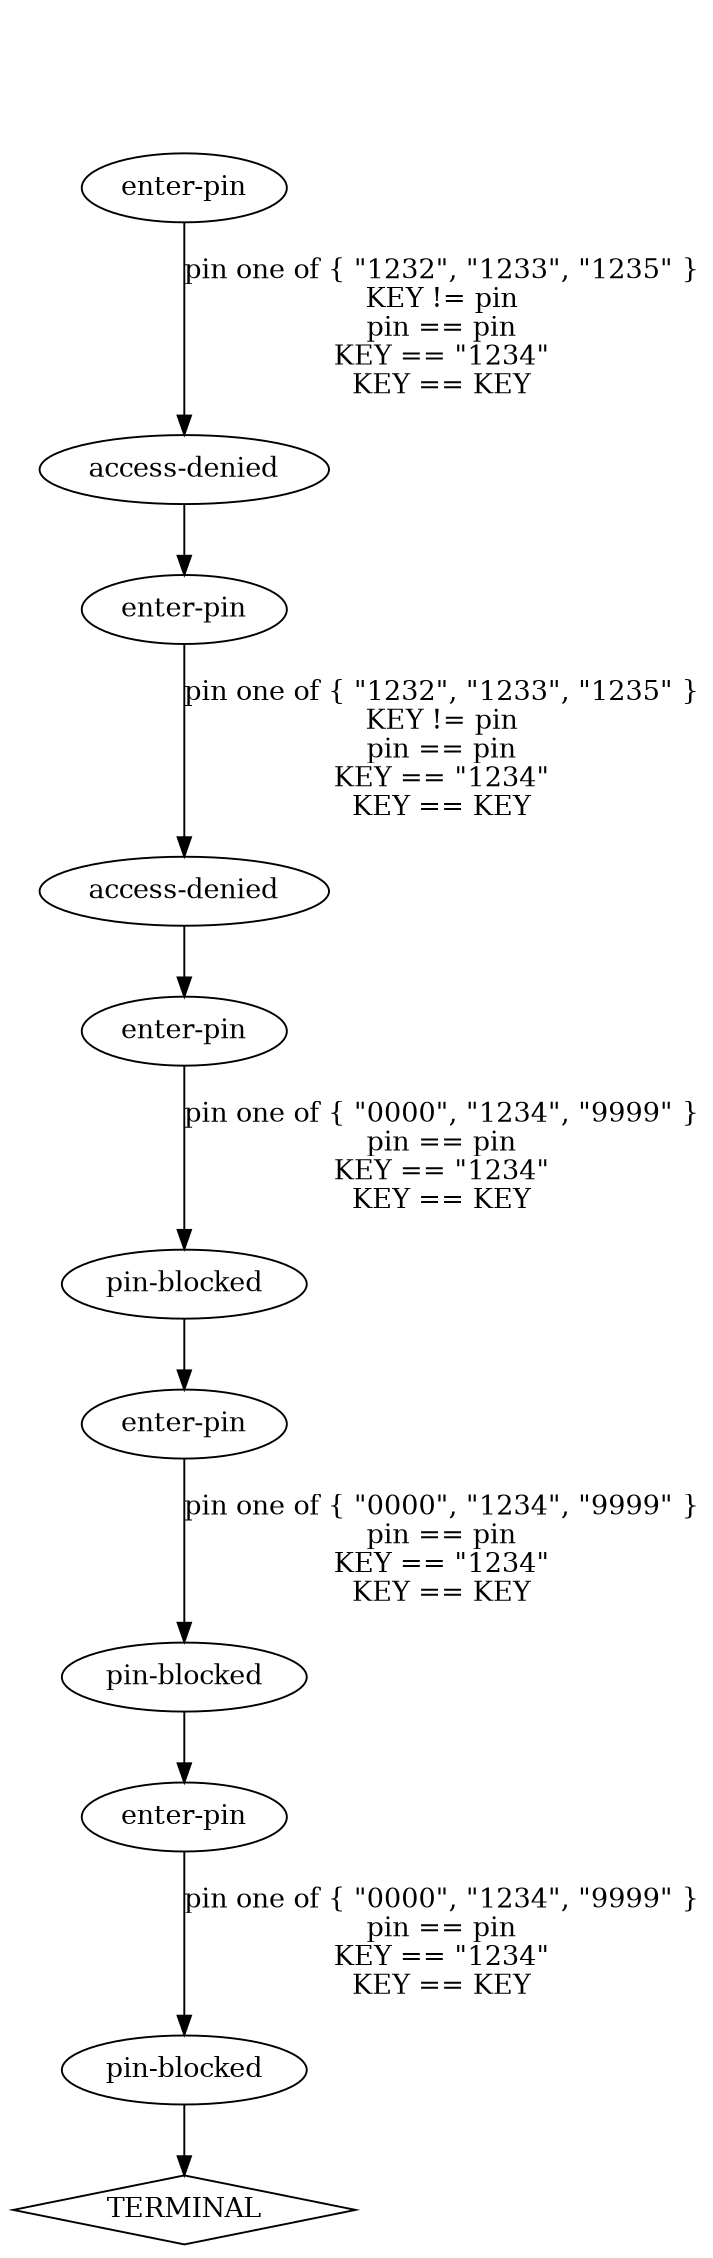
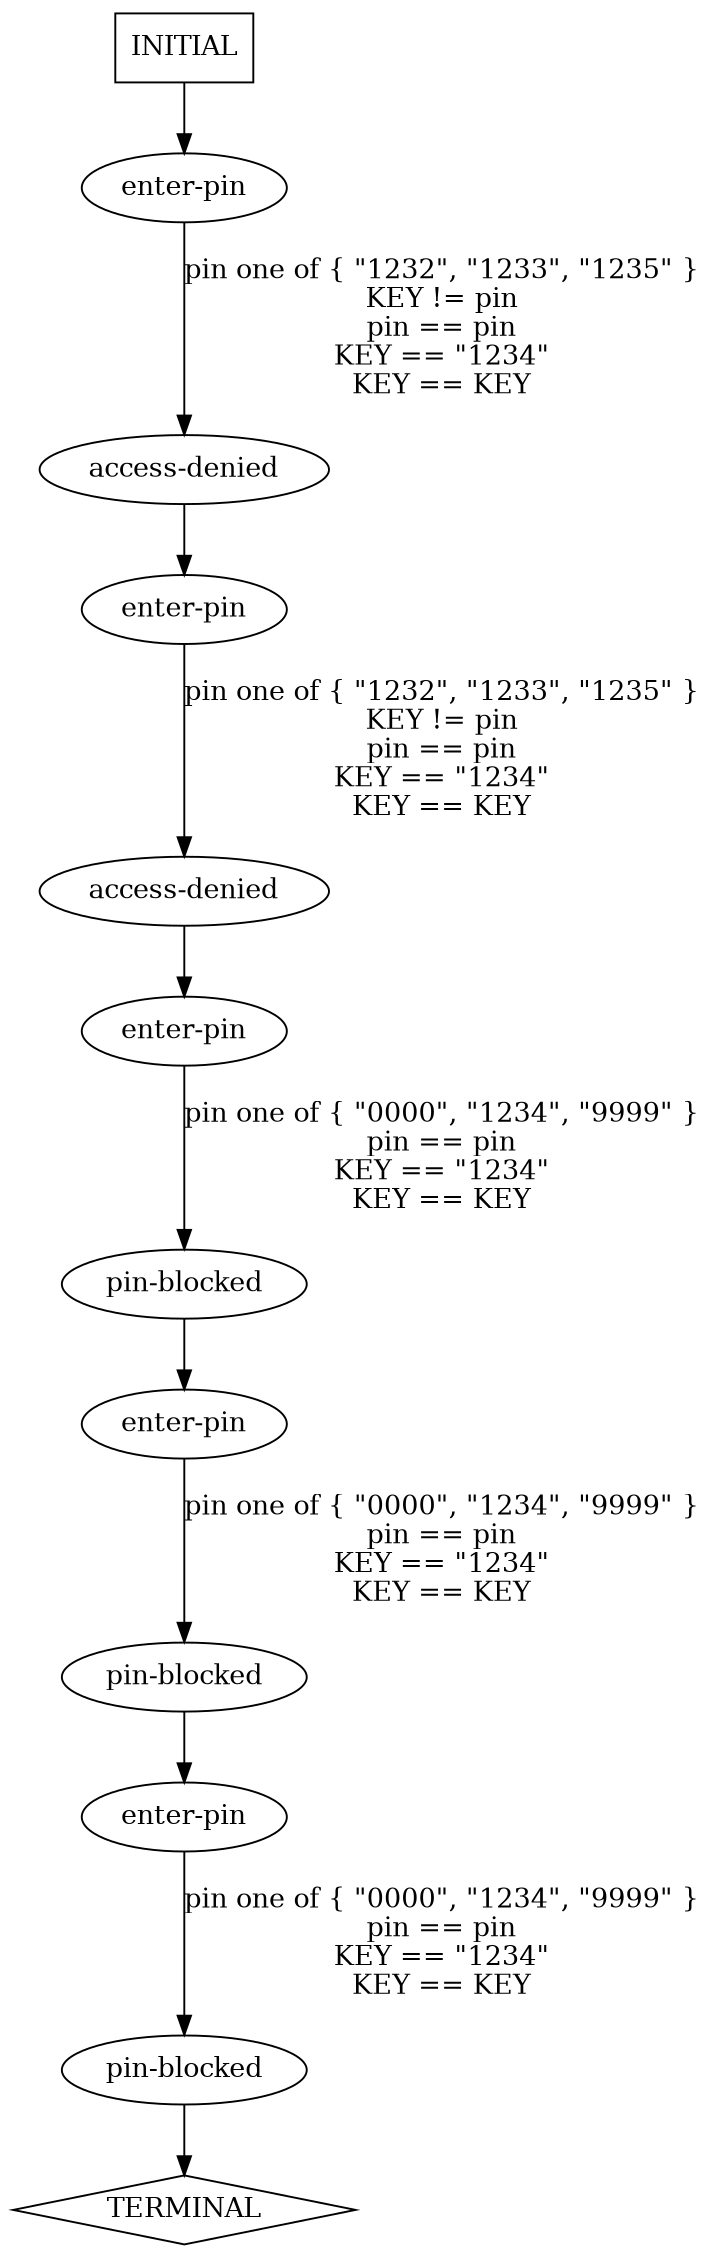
none -> (184, 48)
